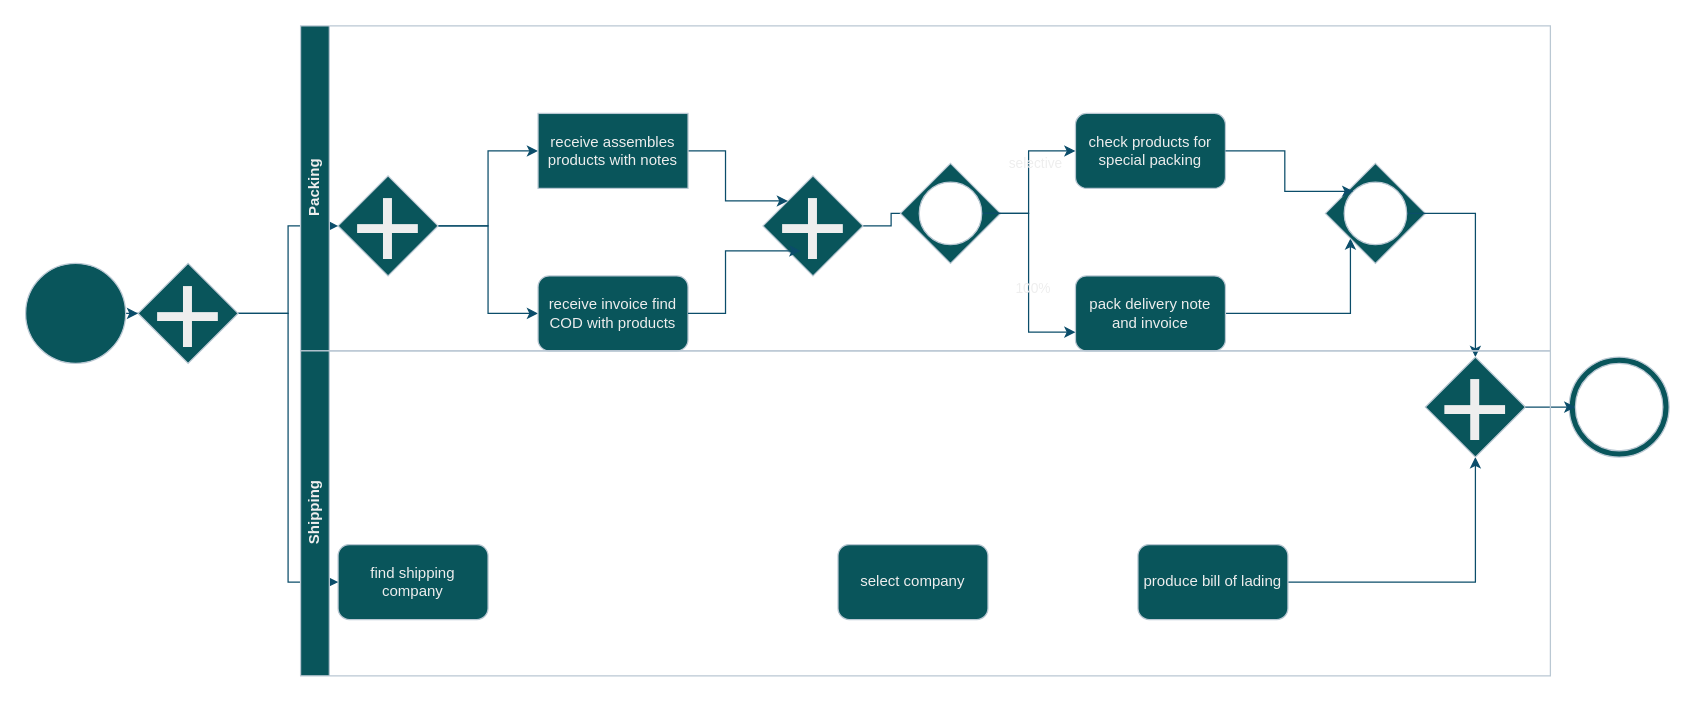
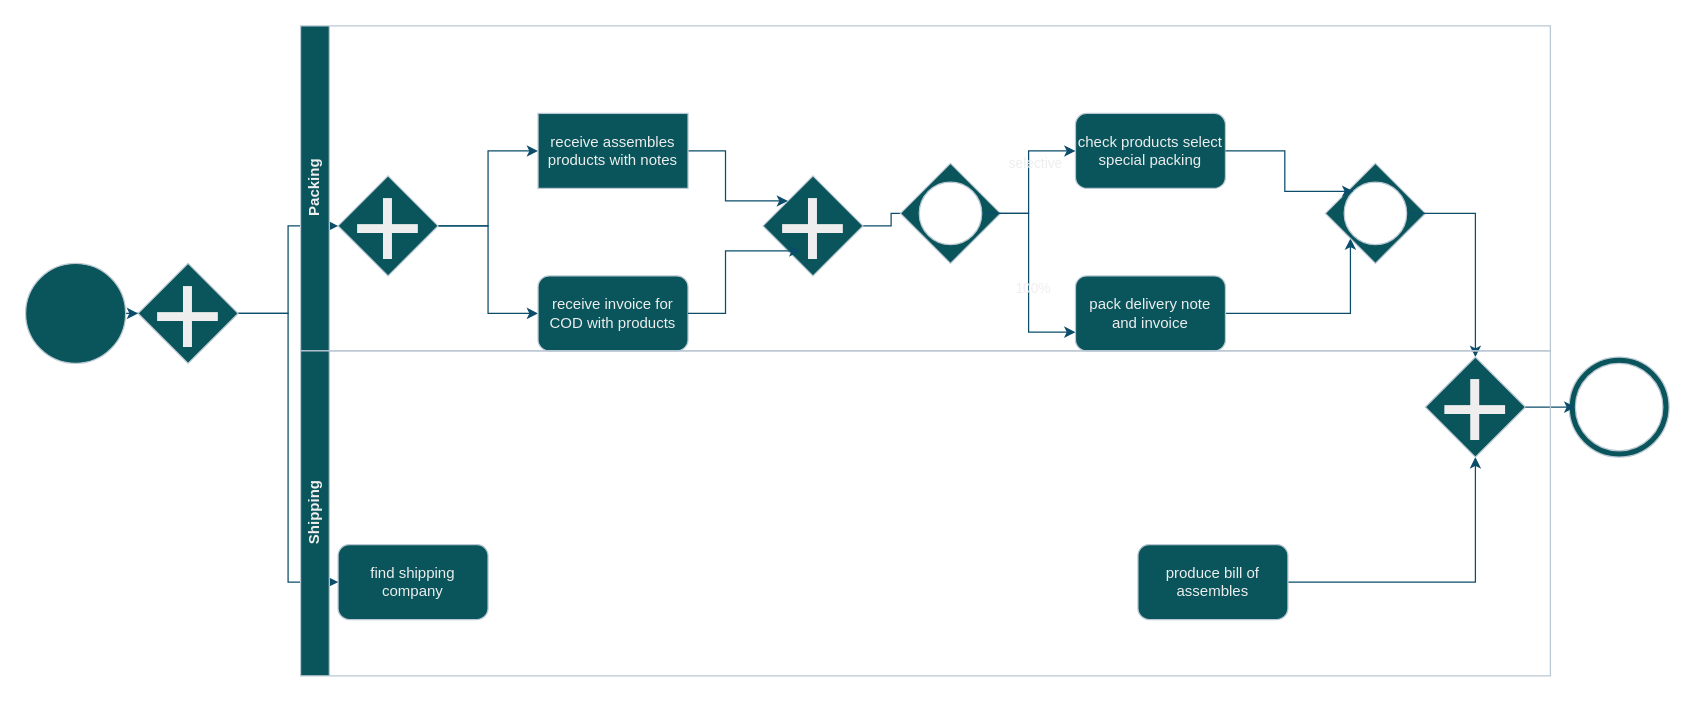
(1151, 151) -> (1151, 151)
(613, 313) -> (613, 313)
(913, 582) -> none
(1213, 582) -> (1213, 582)
